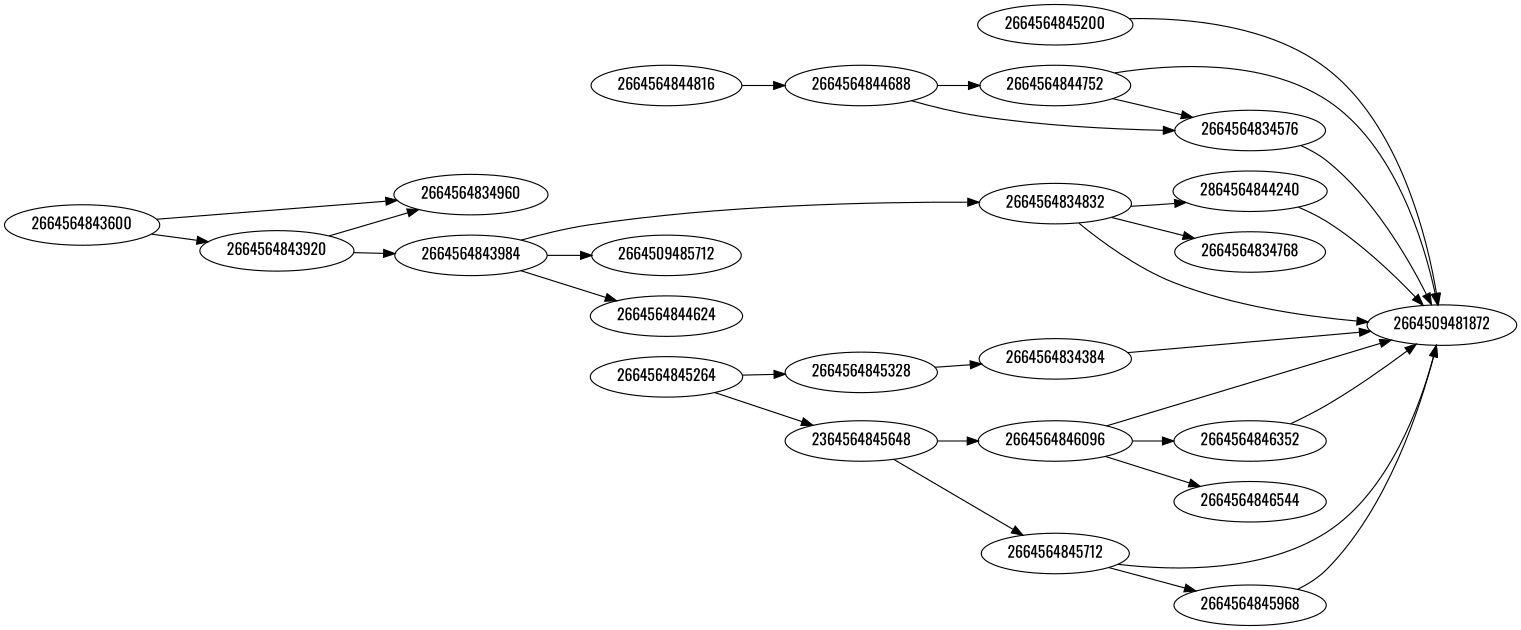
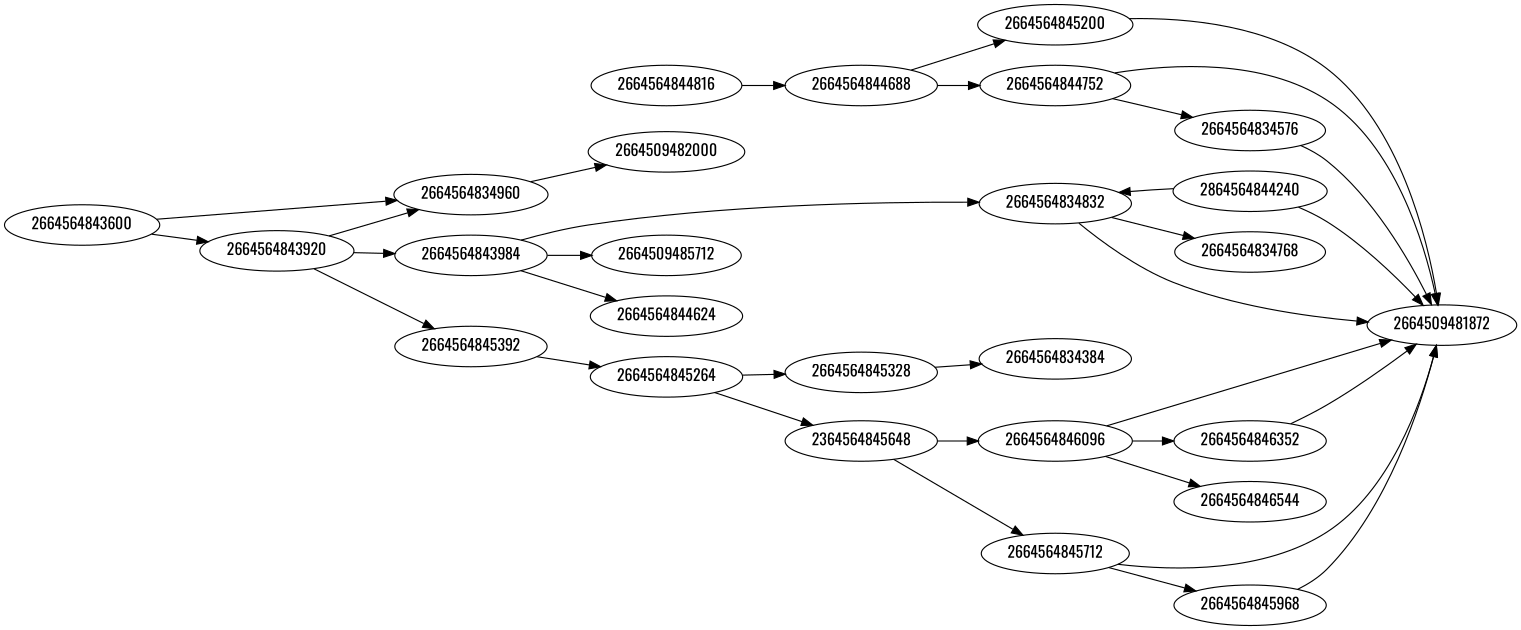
(1036, 123) -> (953, 57)
none -> (666, 152)
(1153, 205) -> (1152, 190)
(1243, 342) -> none
none -> (471, 346)
